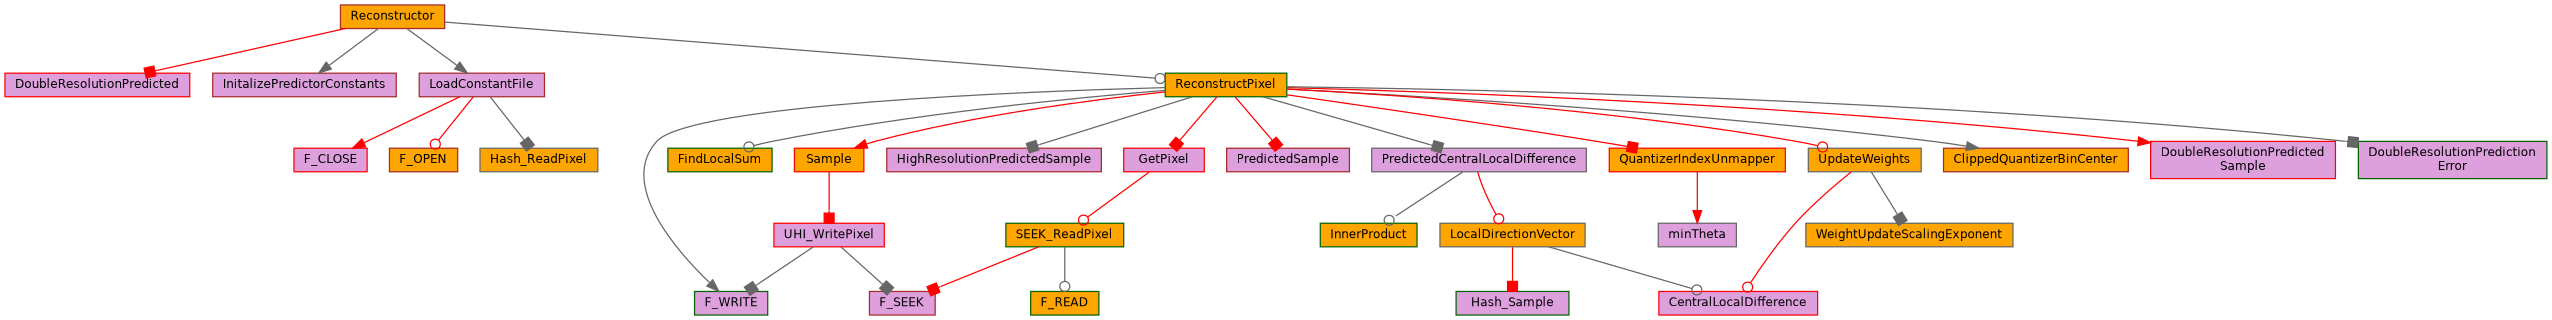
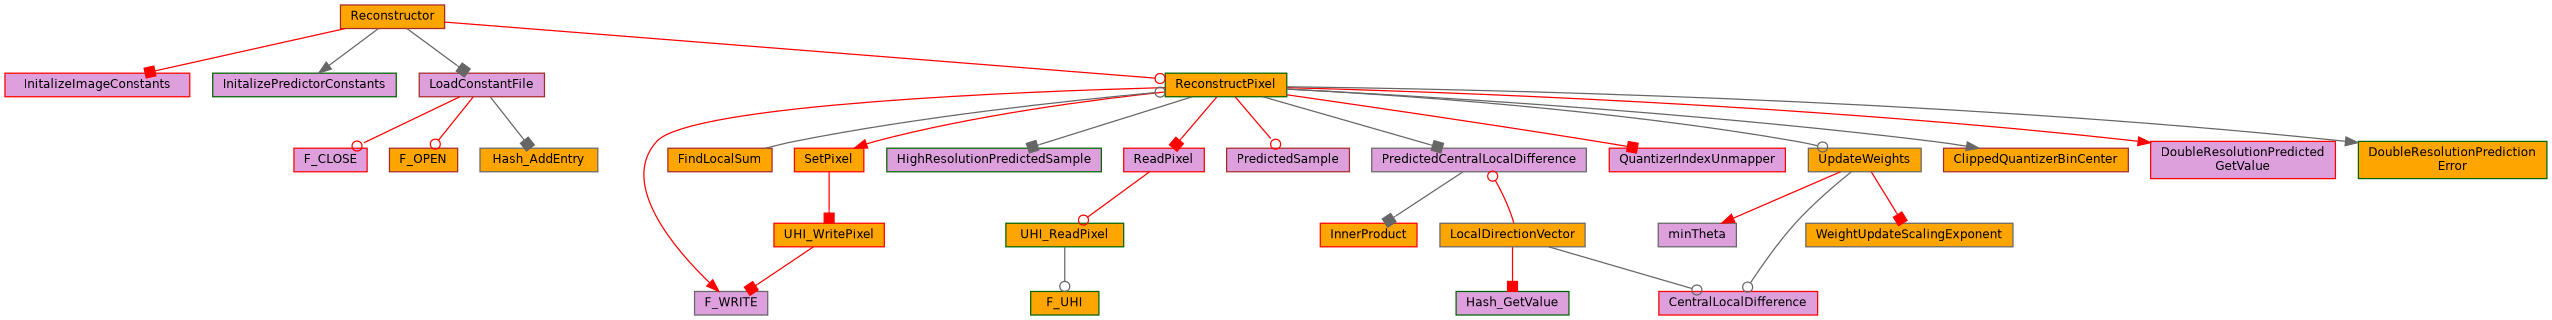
(432, 47) -> (432, 47)
(800, 50) -> (800, 50)
(97, 85) -> (97, 85)
(304, 85) -> (304, 85)
(1817, 103) -> (1817, 103)
(826, 106) -> (826, 106)
(959, 112) -> (959, 115)
(1253, 118) -> (1253, 118)
(412, 120) -> (412, 120)
(1672, 123) -> (1672, 123)
(539, 160) -> (539, 160)
(720, 160) -> (720, 160)
(829, 160) -> (829, 160)
(994, 160) -> (994, 160)
(1164, 160) -> (1164, 160)
(1697, 160) -> (1697, 160)
(2243, 160) -> (2243, 160)
(2453, 160) -> (2453, 160)
(1697, 191) -> (1787, 195)
(1884, 192) -> (1884, 192)
(1429, 194) -> (1429, 194)
(1486, 194) -> (1506, 201)
(1796, 223) -> (1796, 223)
(829, 235) -> (829, 235)
(1065, 235) -> (1065, 235)
(1369, 235) -> (1369, 235)
(785, 266) -> (785, 266)
(731, 303) -> (731, 303)
(902, 303) -> none
(1065, 303) -> (1065, 303)
(1513, 303) -> (1513, 303)
